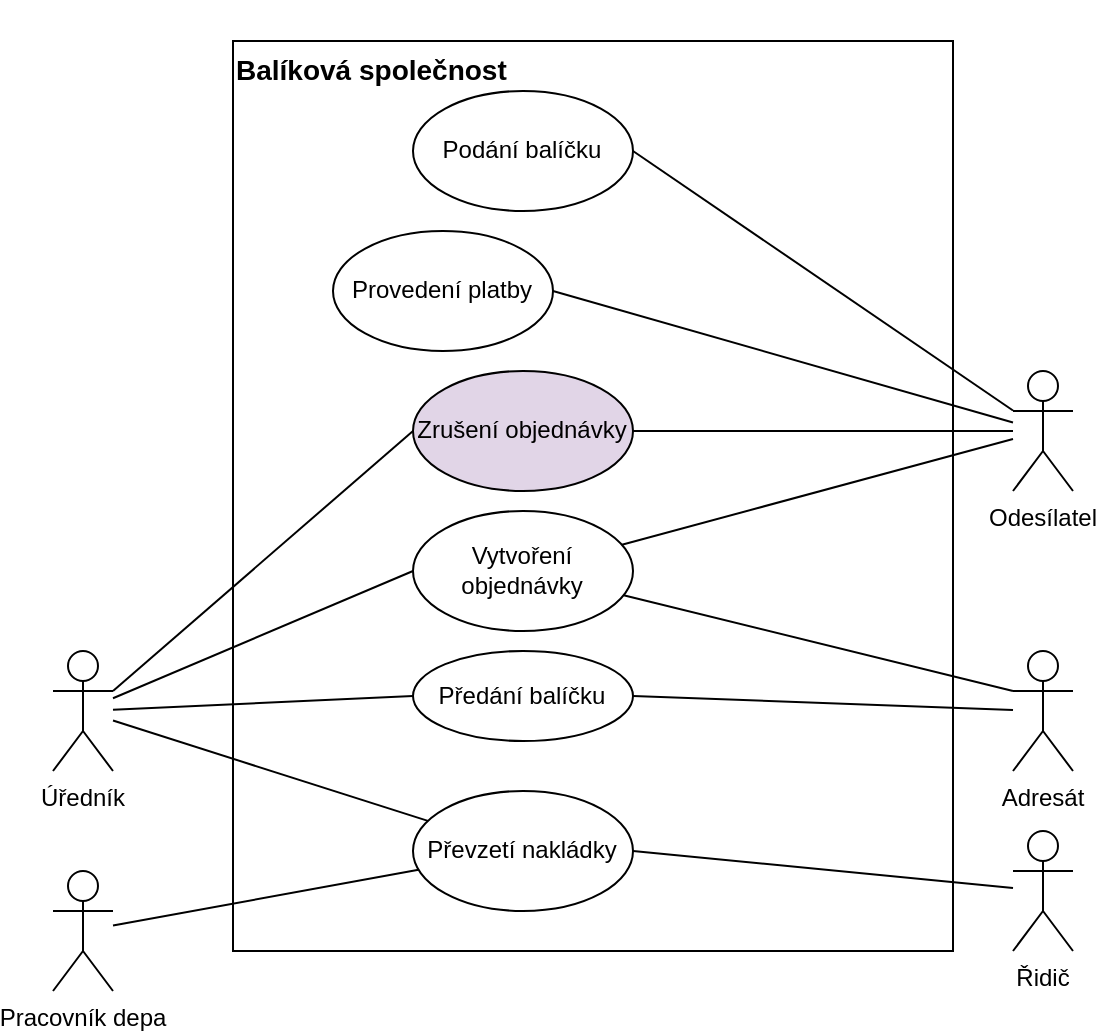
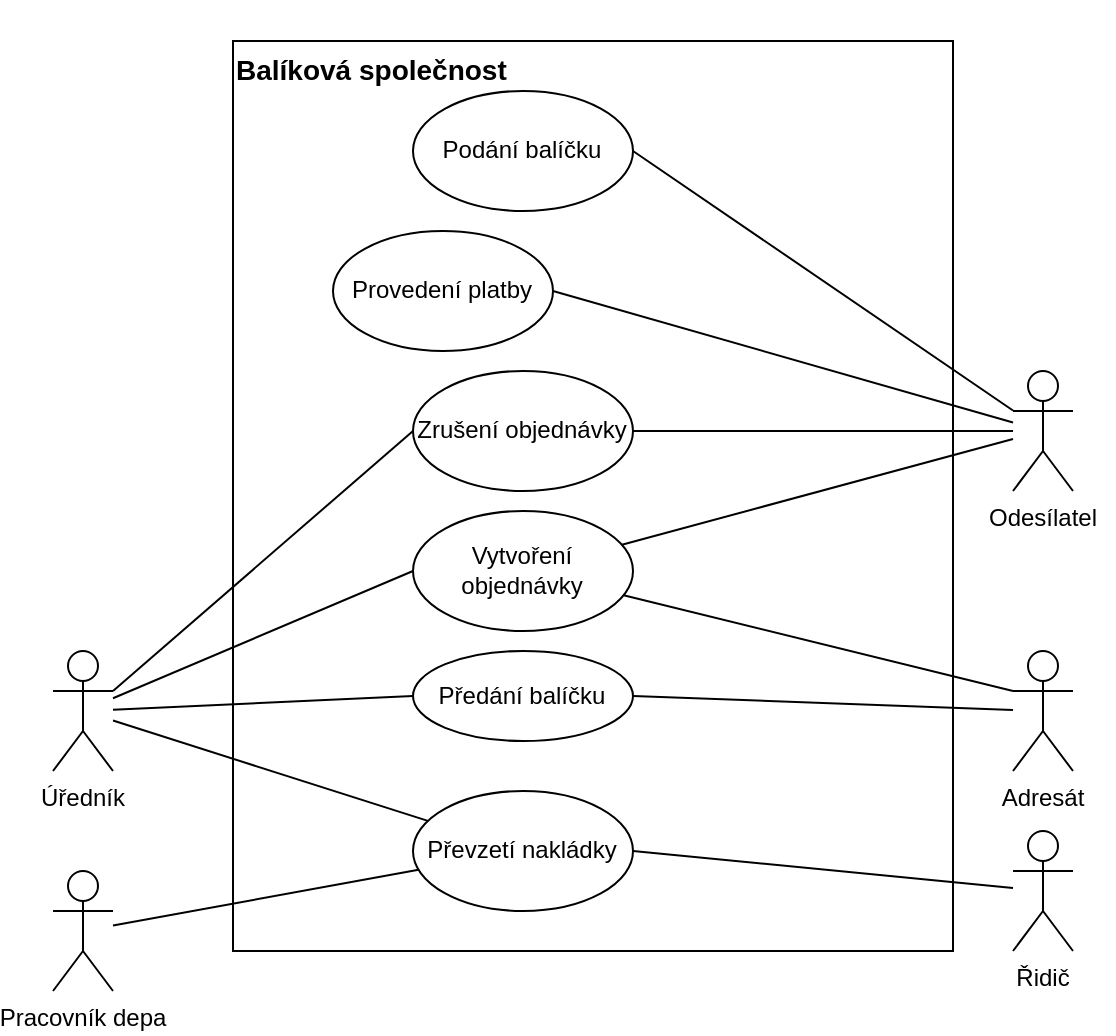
(523, 431) -> (523, 431)
